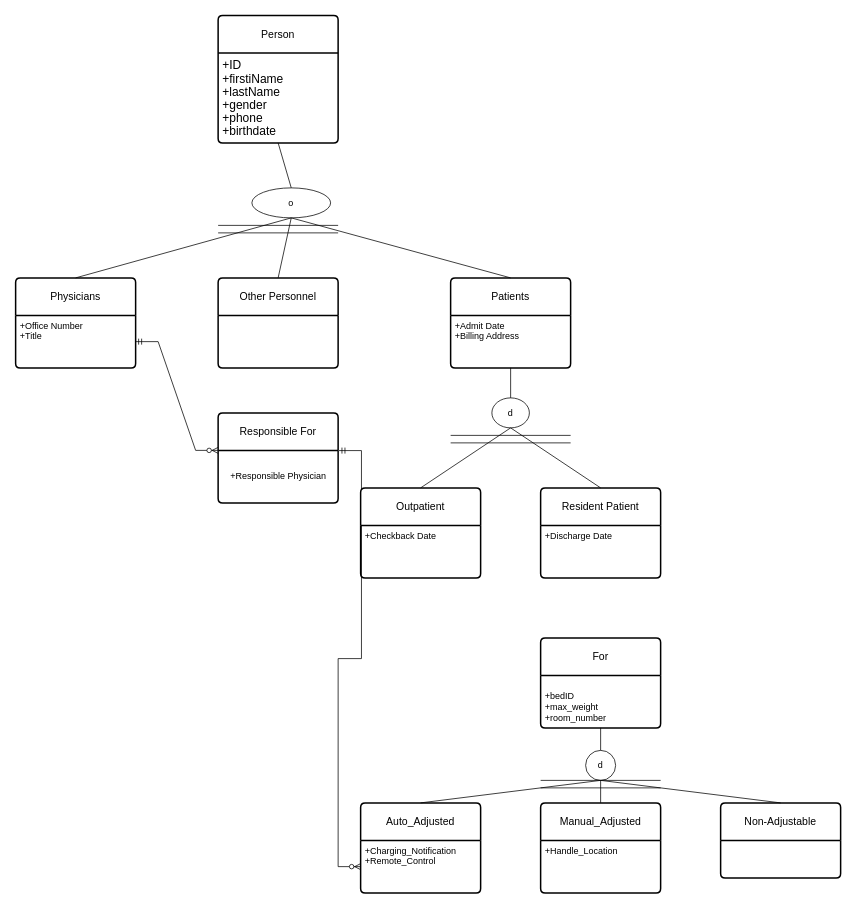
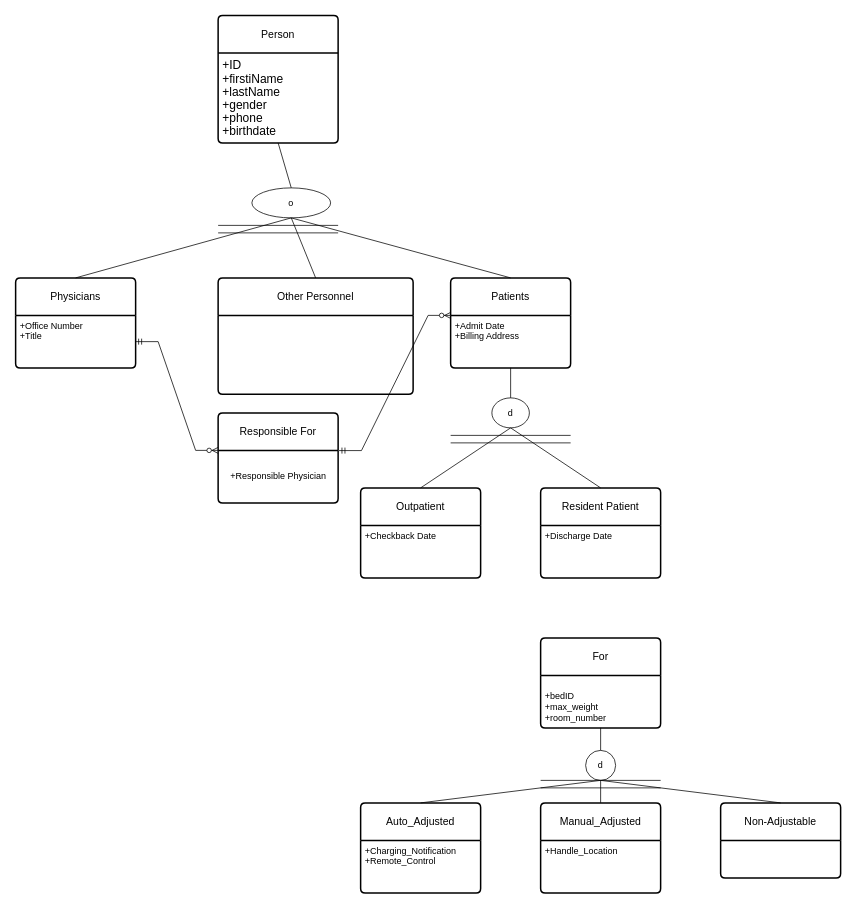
(278, 323) -> (315, 336)
(338, 721) -> (385, 402)
